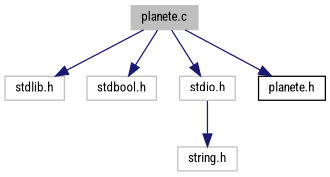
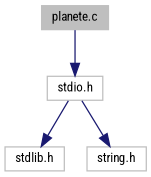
(105, 50) -> (58, 118)
(122, 88) -> none
(292, 88) -> none
